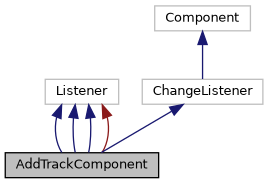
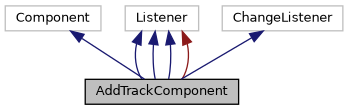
(203, 62) -> (113, 59)
